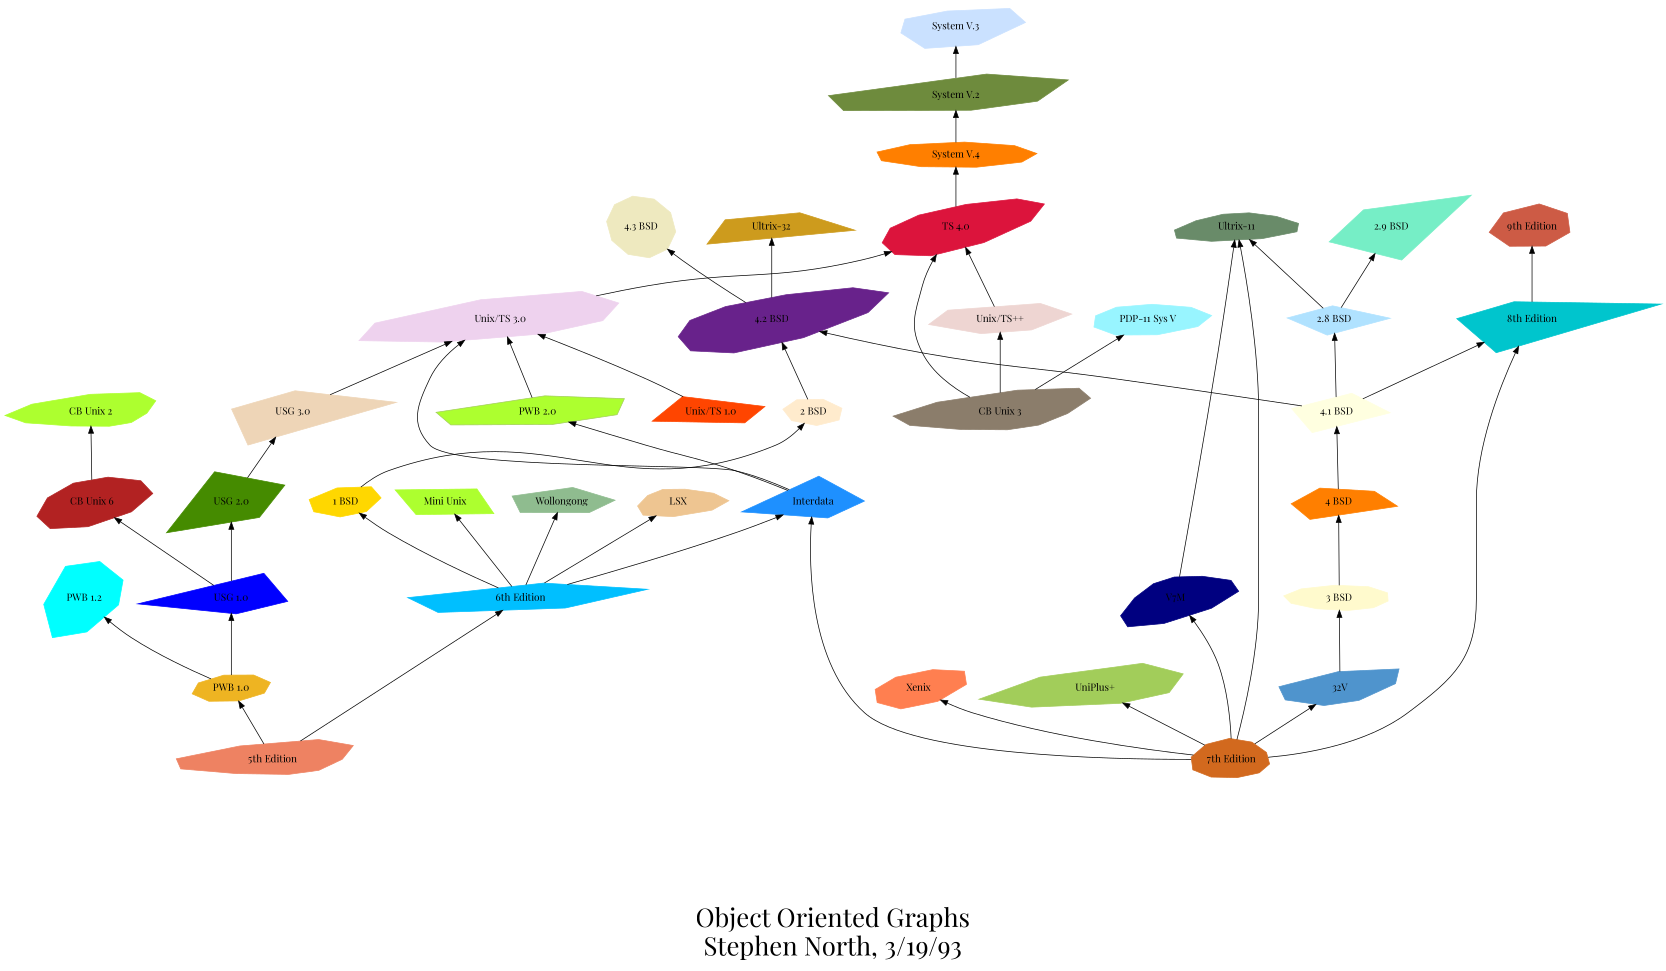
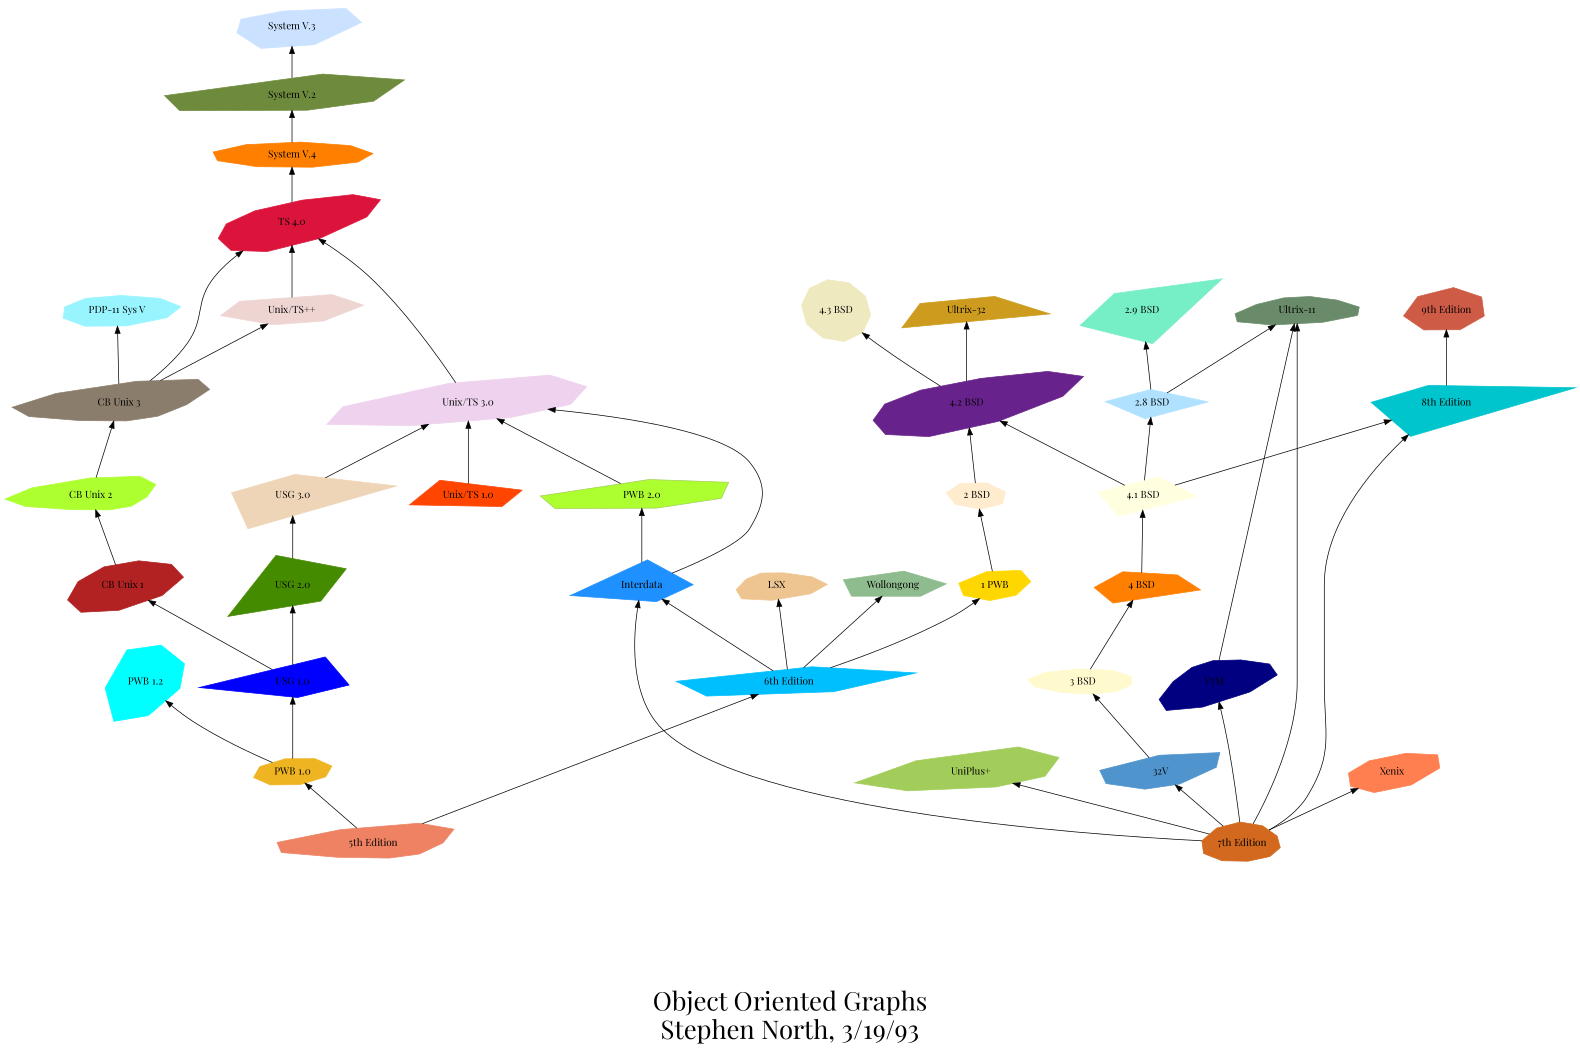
none -> (104, 453)
(92, 502) -> (123, 585)
(346, 502) -> (995, 585)
(446, 502) -> none
